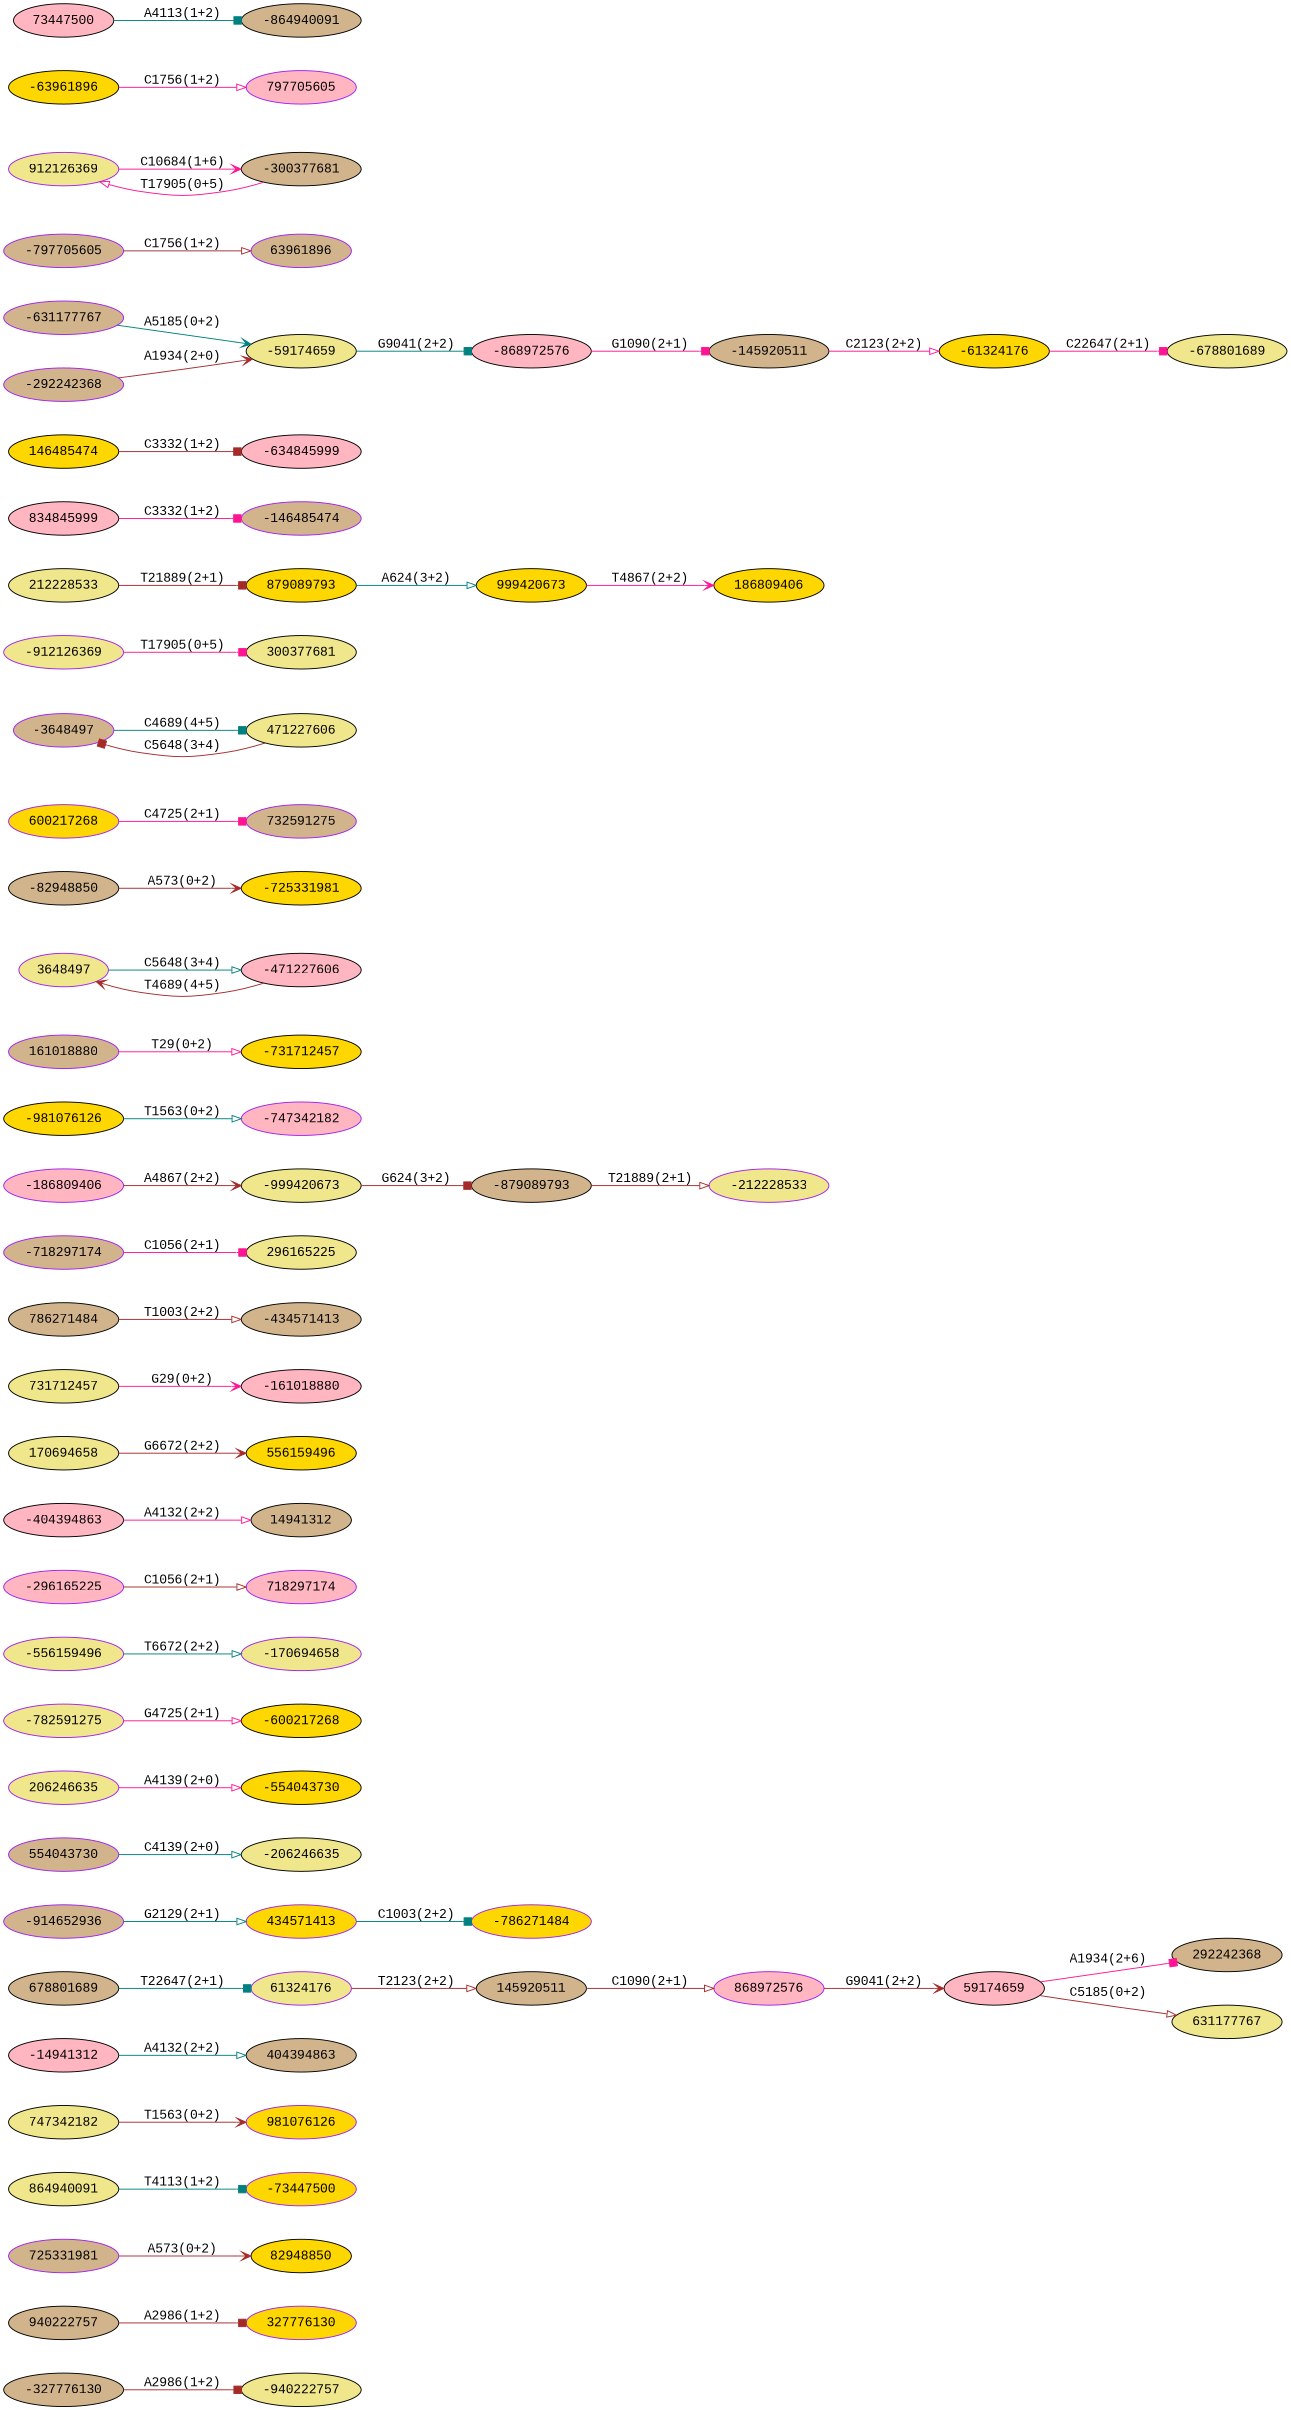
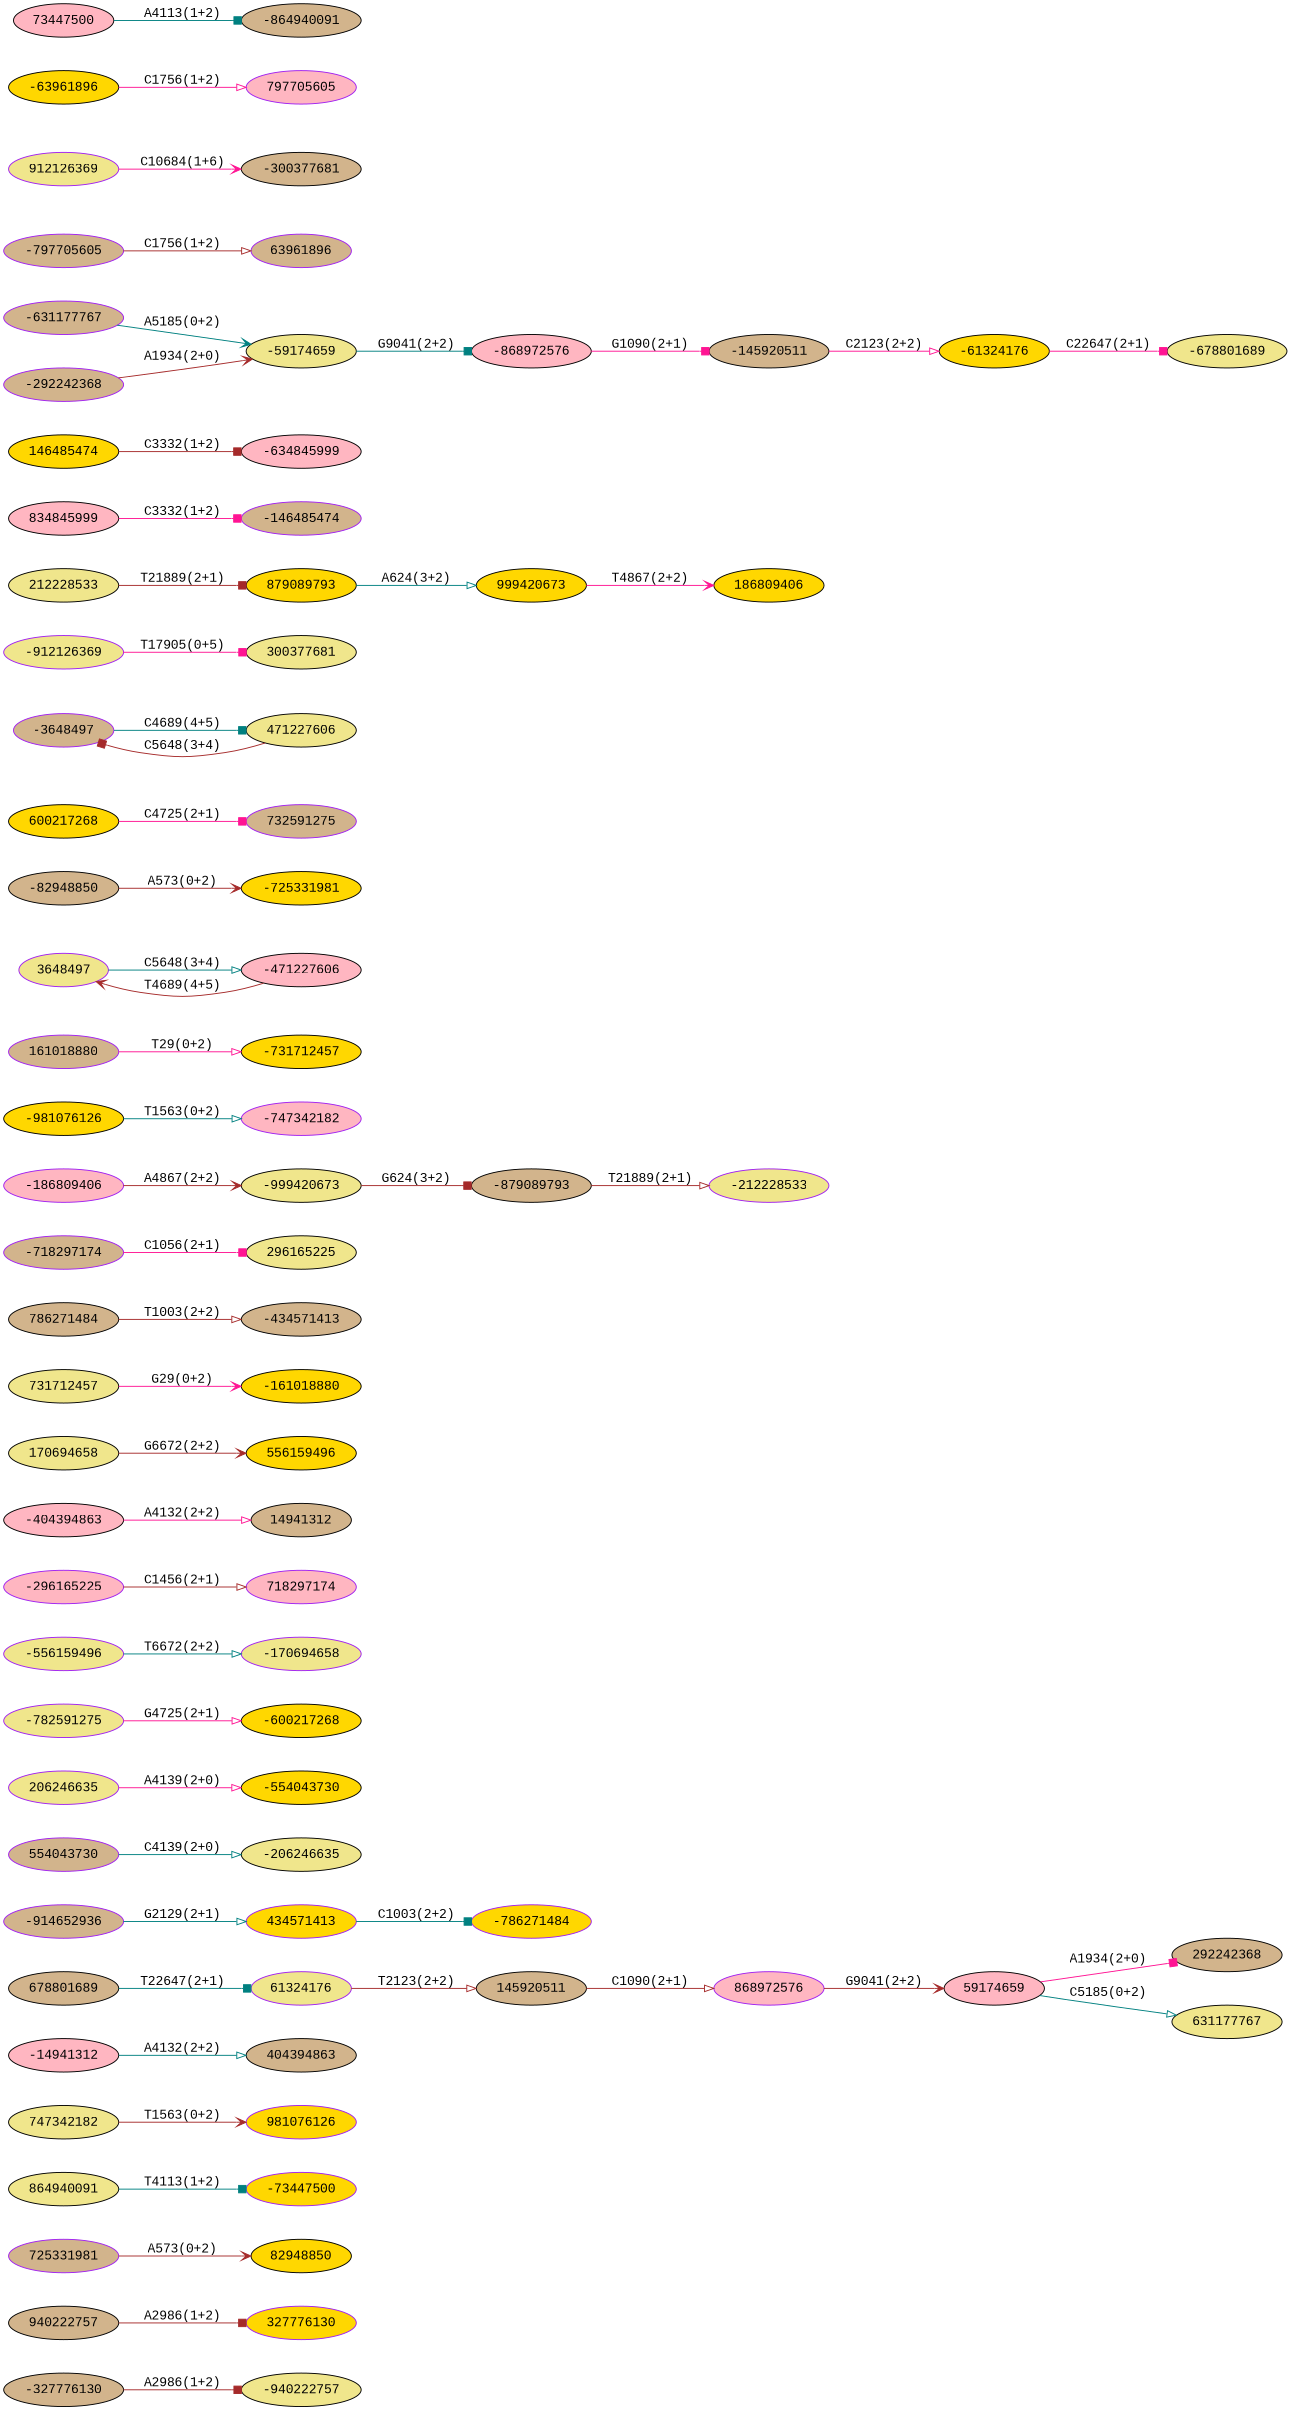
(186, 195) -> none
(64, 821) -> (64, 821)
(301, 1386) -> (301, 1386)
(182, 1580) -> (182, 1580)
(1108, 1959) -> (1108, 1959)
(1103, 2005) -> (1103, 2005)
